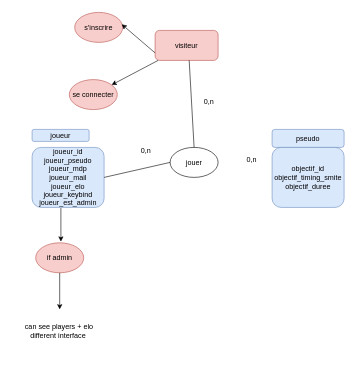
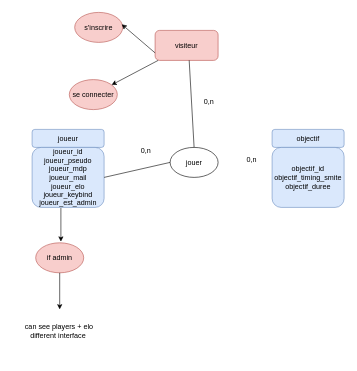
(61, 135) -> (68, 138)
(308, 138) -> (308, 138)
